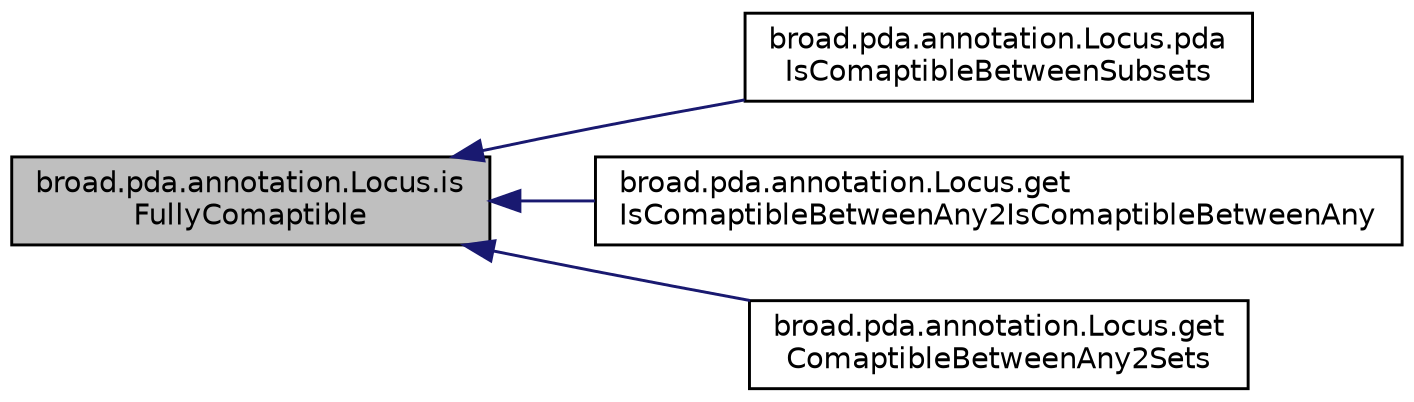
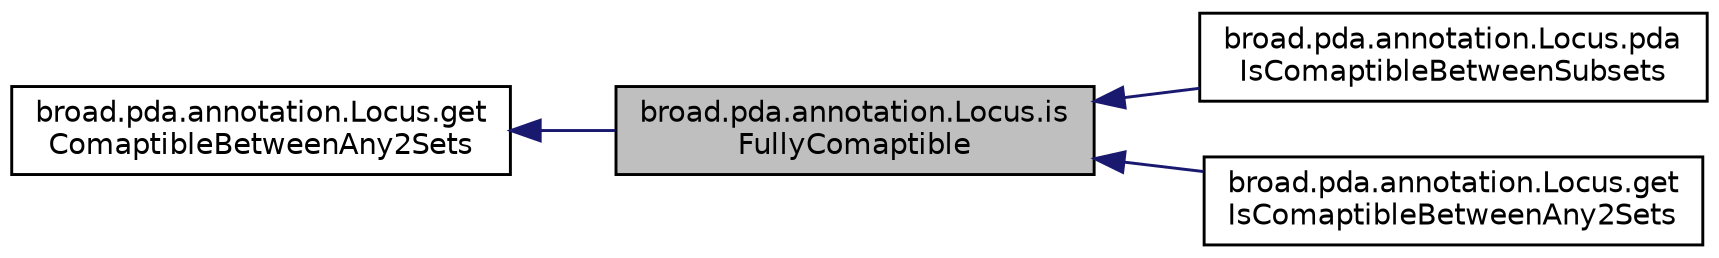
(999, 201) -> (1453, 201)
(622, 276) -> (578, 131)
